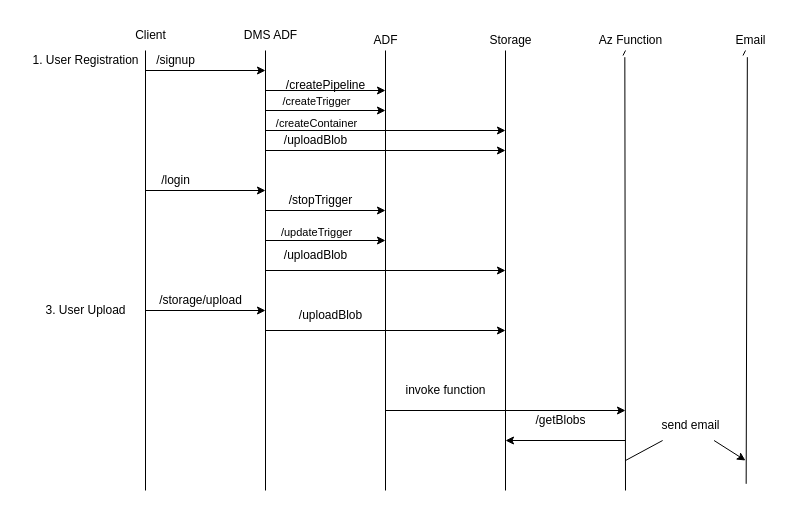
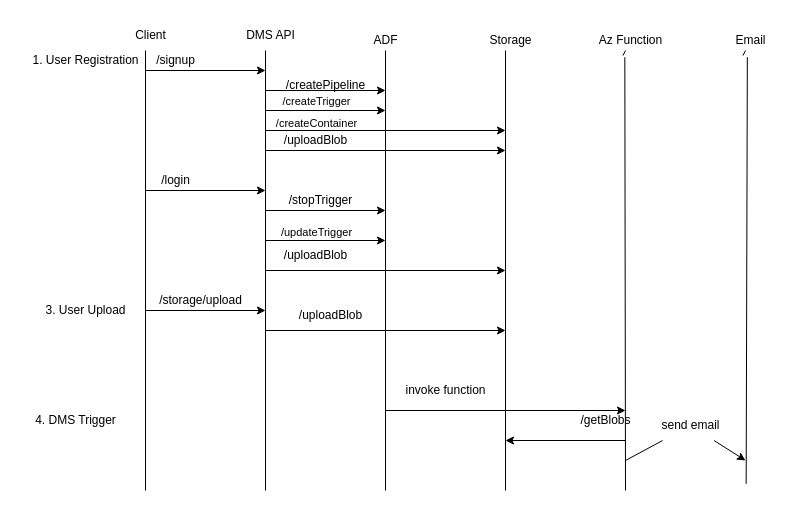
(271, 36) -> (271, 36)
none -> (76, 421)
(561, 421) -> (606, 421)
